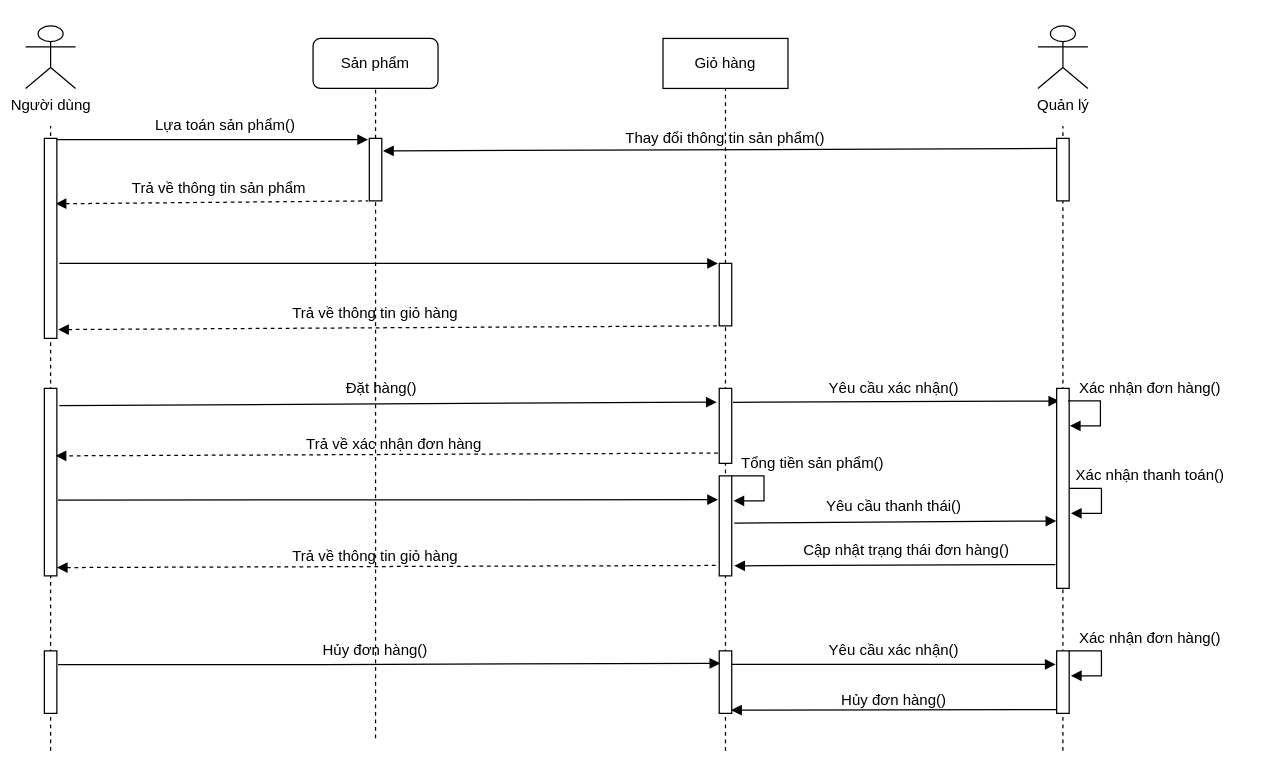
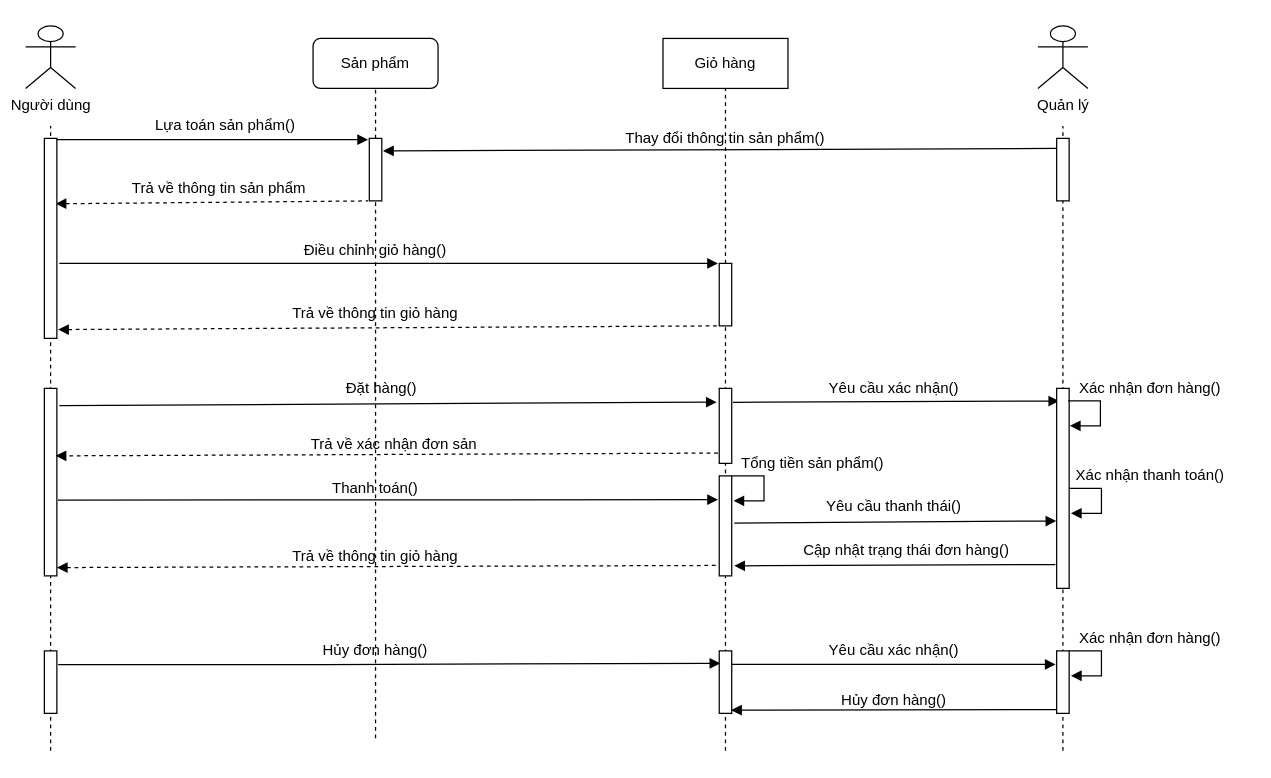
none -> (376, 251)
(394, 444) -> (394, 444)
none -> (376, 488)
